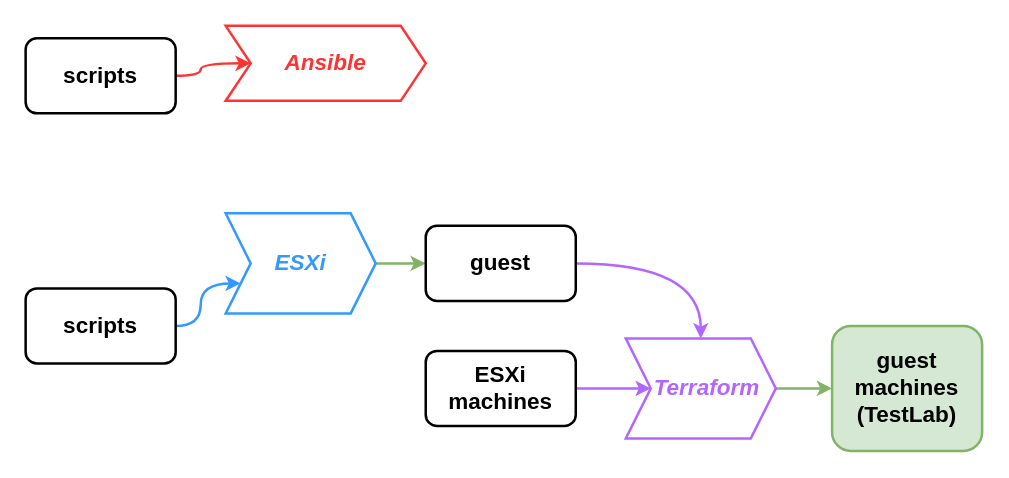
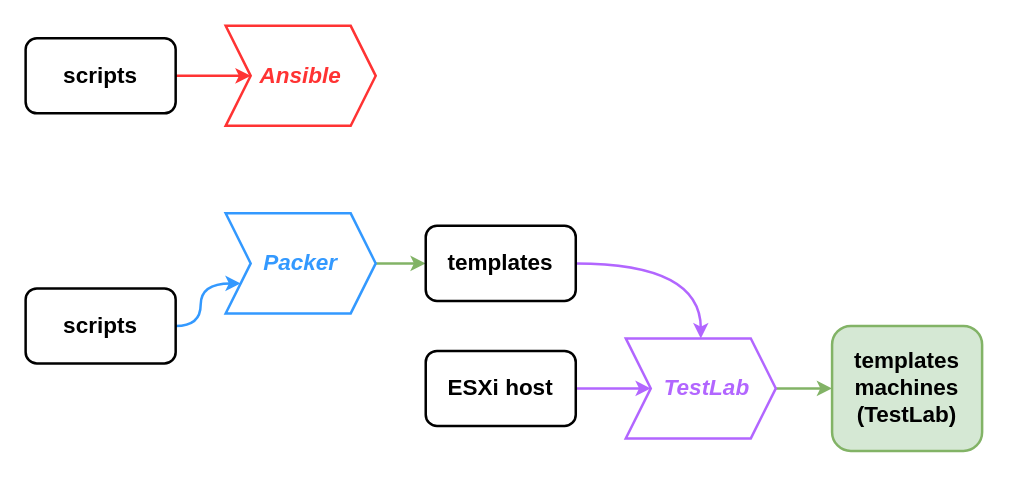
(326, 63) -> (301, 76)
(301, 263) -> (301, 263)
(501, 263) -> (501, 263)
(501, 388) -> (501, 388)
(701, 388) -> (701, 388)
(907, 388) -> (907, 388)
